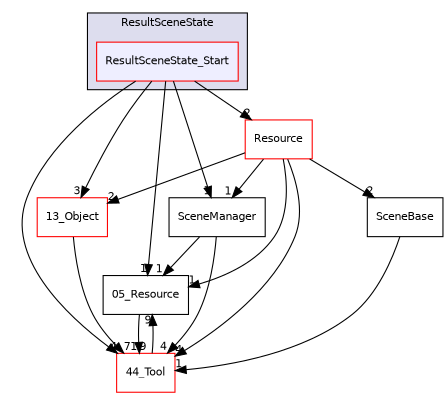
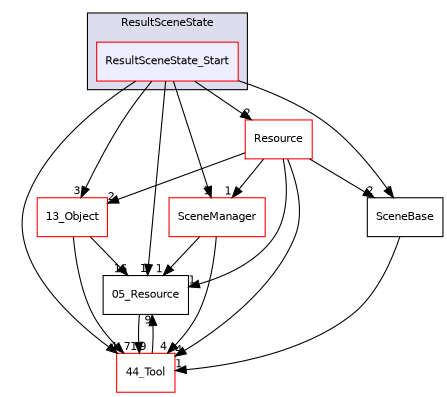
none -> (323, 121)
(217, 217) -> (217, 217)
none -> (105, 252)
